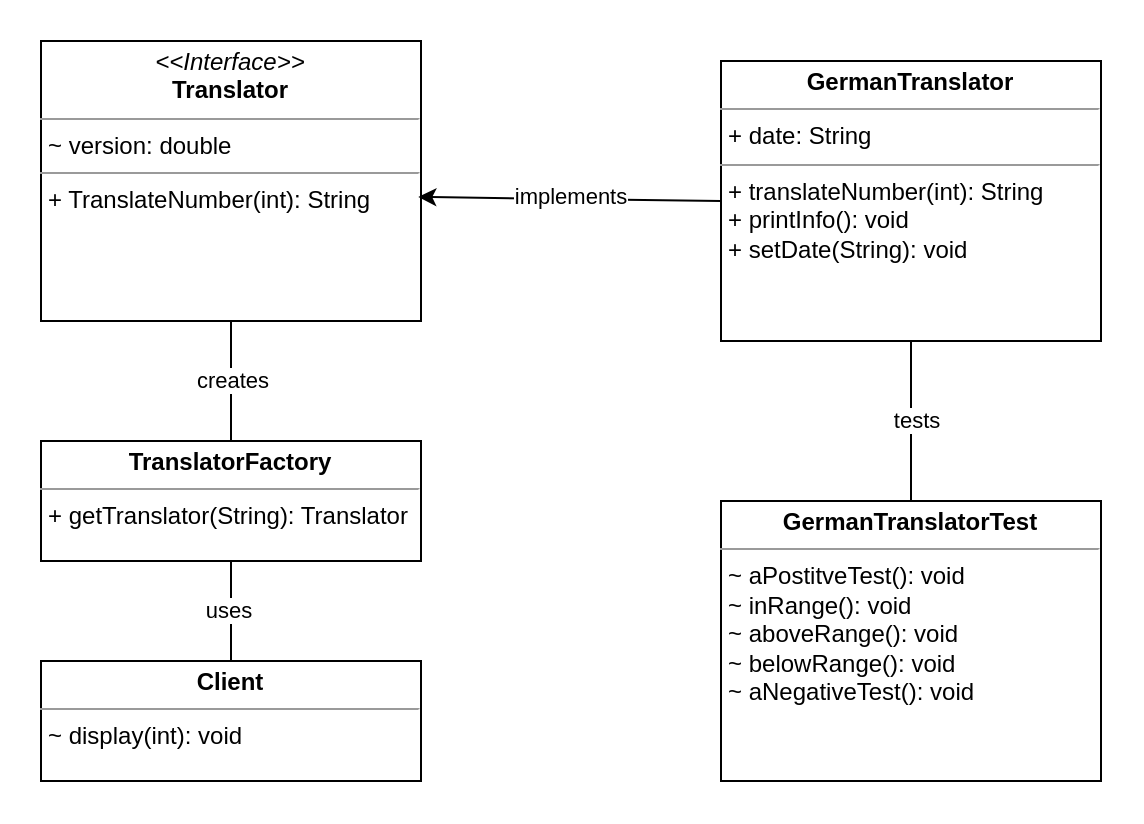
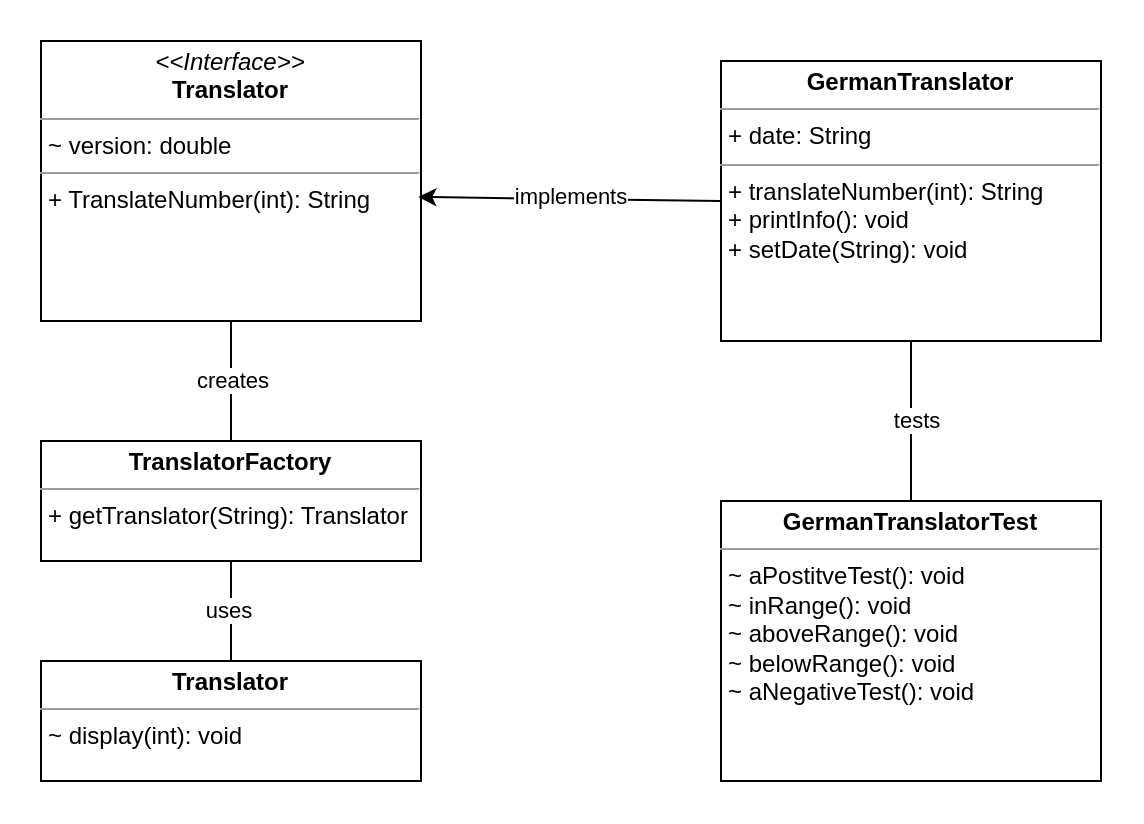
(154, 690) -> (154, 690)
